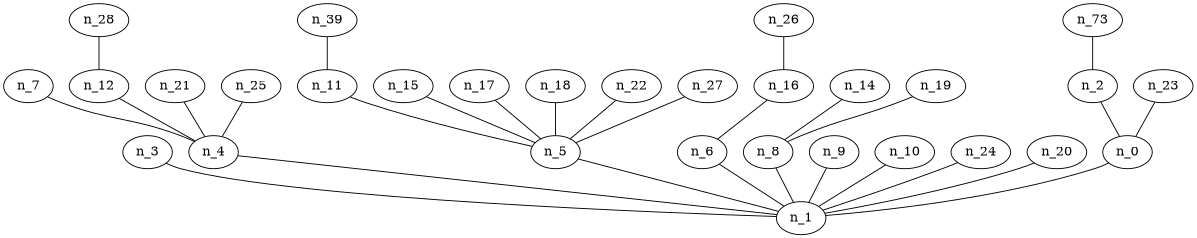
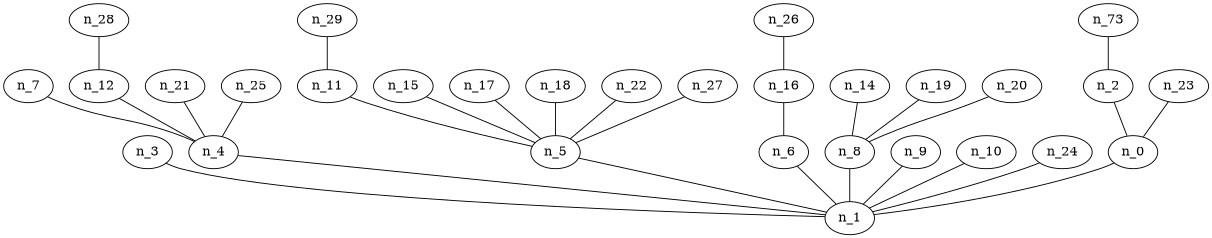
(327, 20) -> (327, 20)
(931, 192) -> (929, 118)
